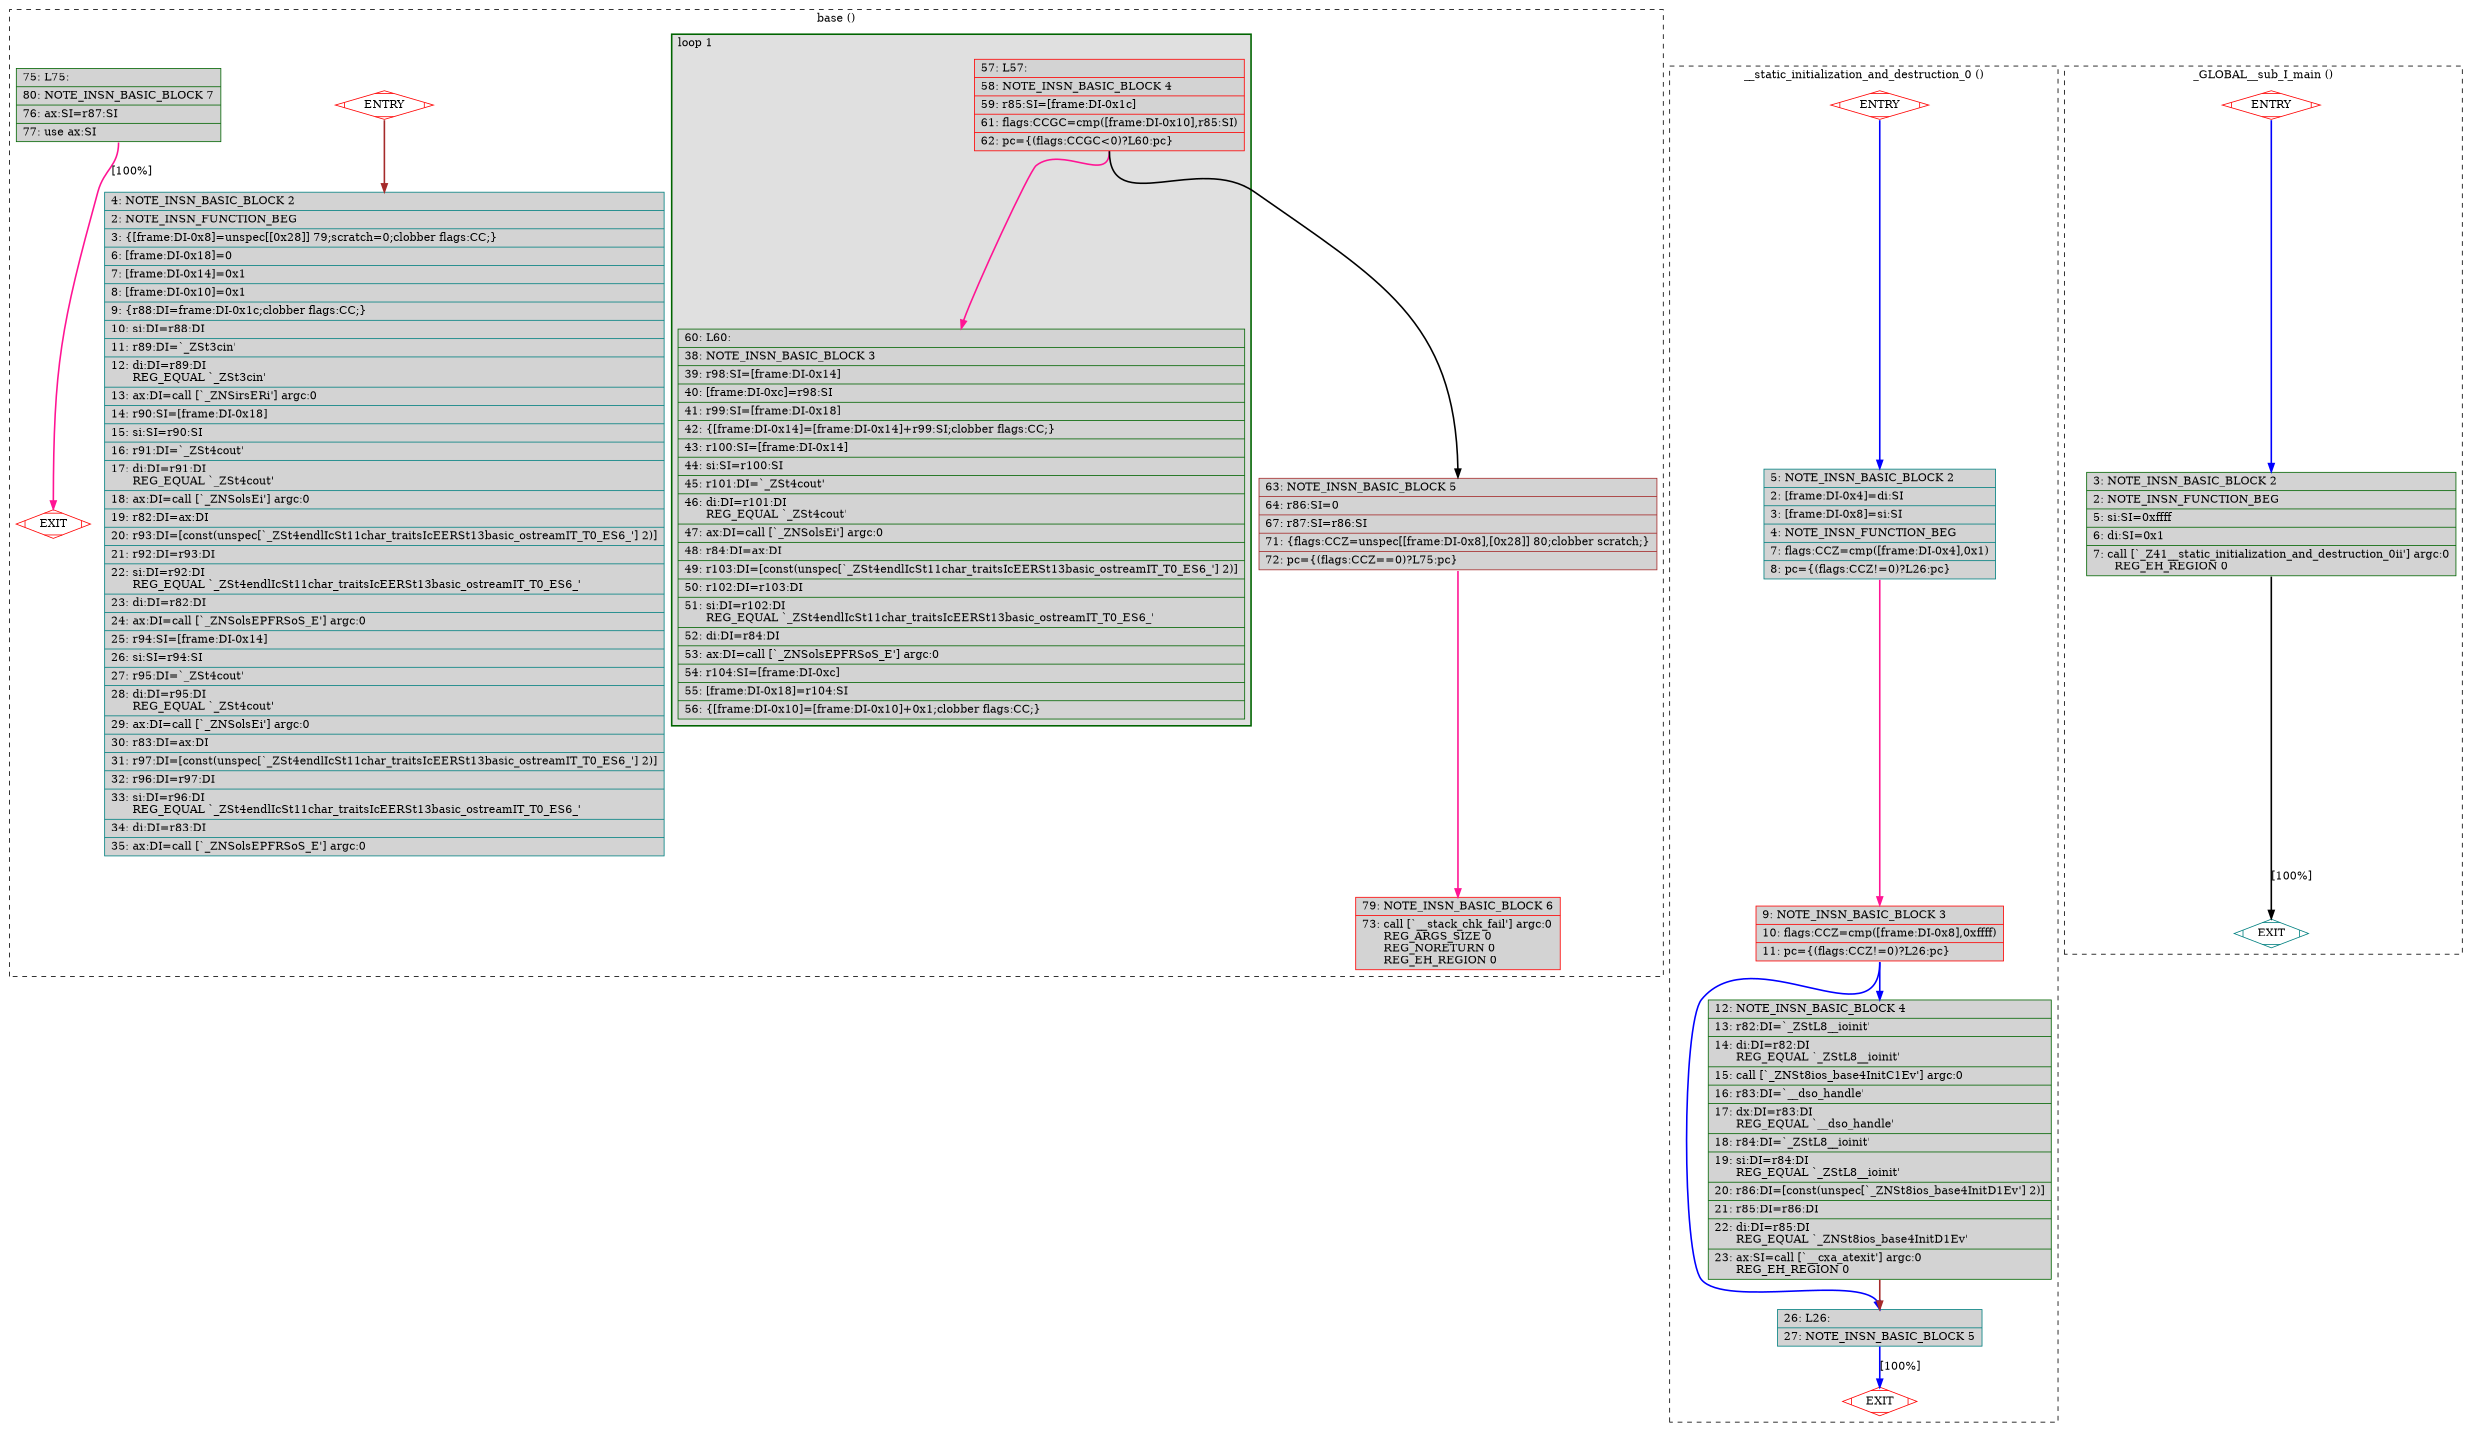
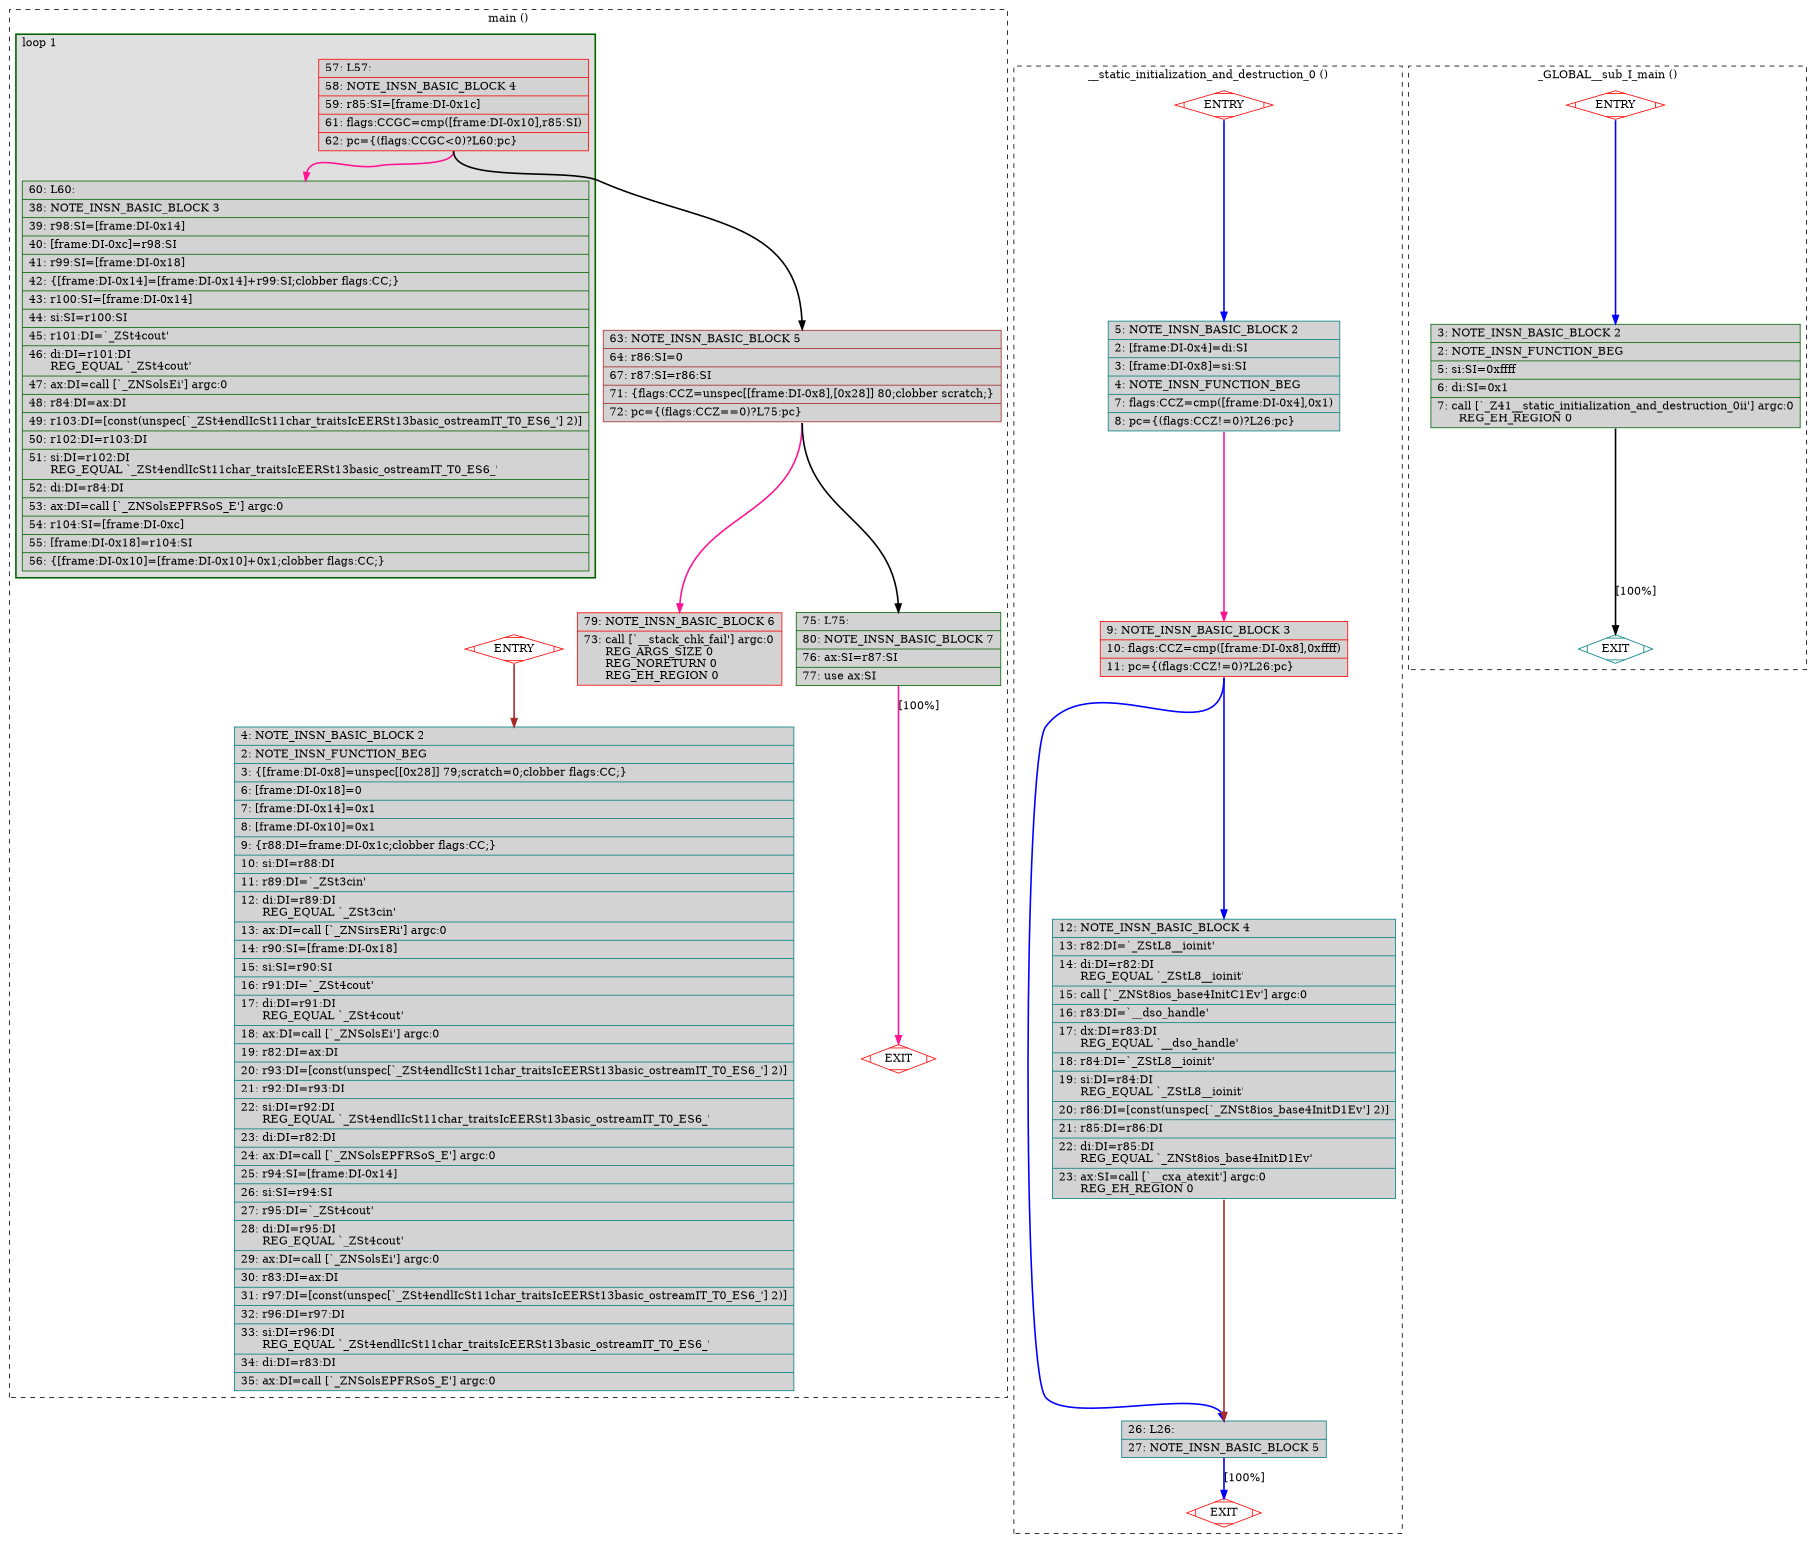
(836, 19) -> (509, 19)
none -> (848, 515)
(1880, 1140) -> (1224, 1059)
